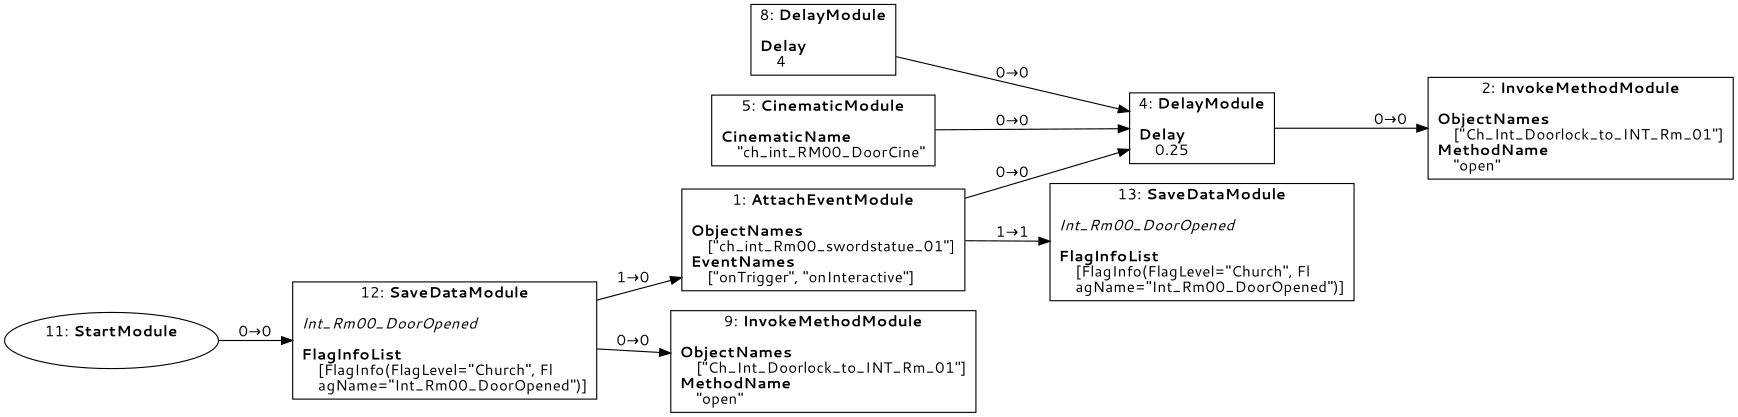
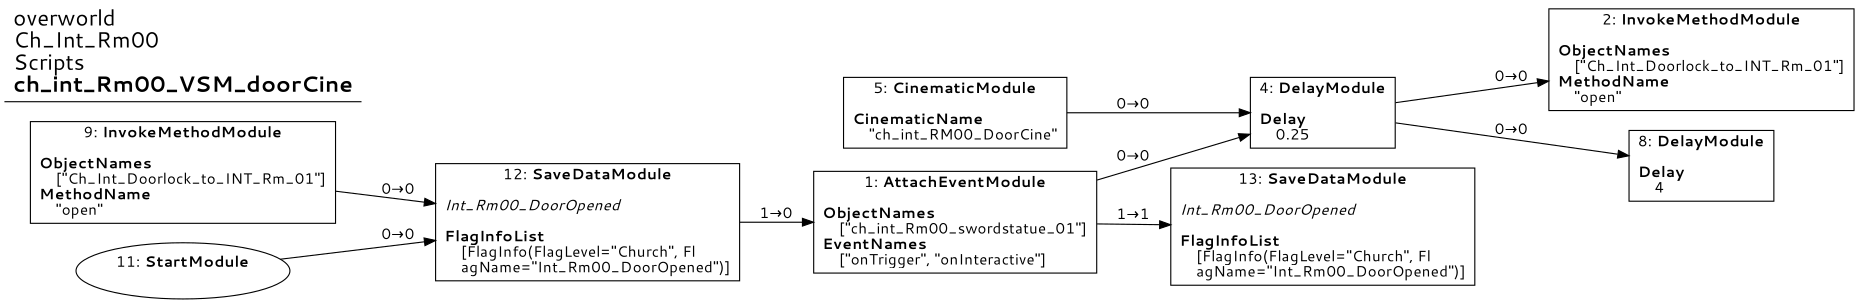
none -> (183, 53)
(1007, 83) -> (1507, 139)
(628, 351) -> (380, 197)
